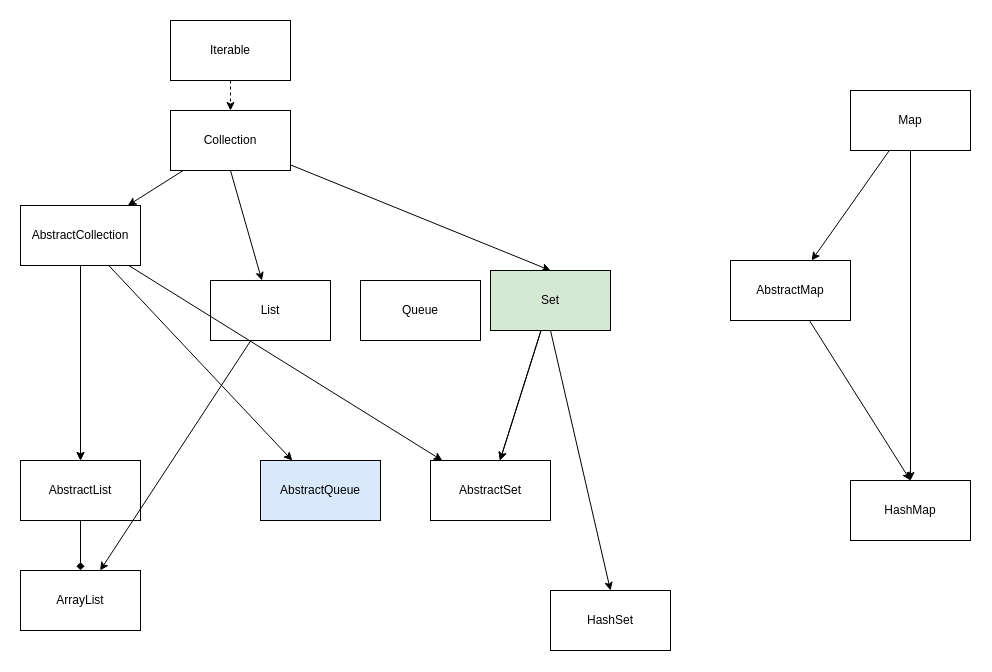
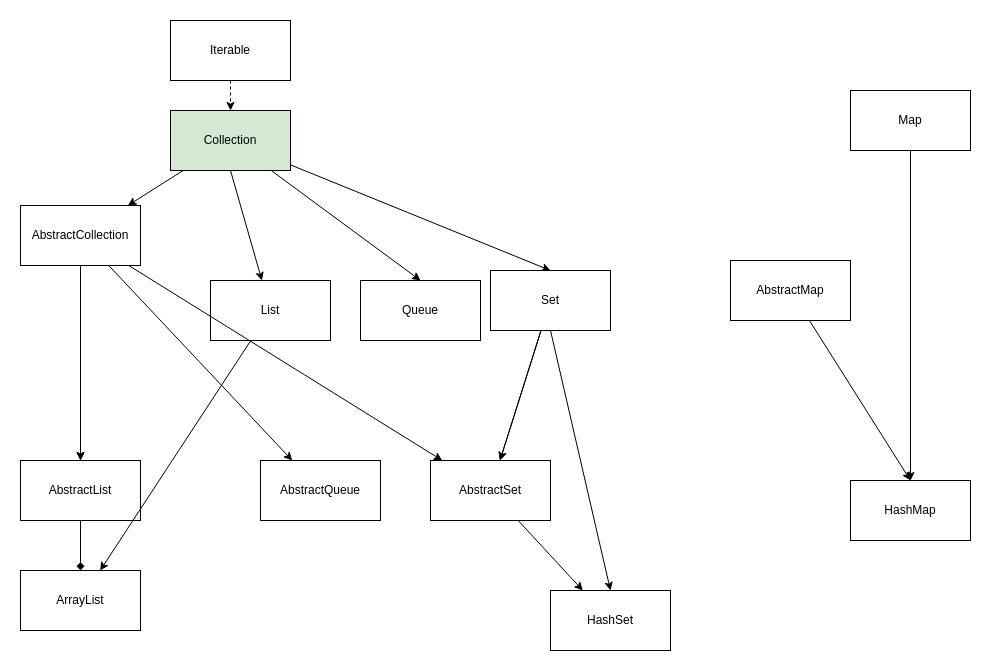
(231, 141) -> (231, 141)
(852, 203) -> none
none -> (343, 223)
(551, 301) -> (551, 301)
(321, 491) -> (321, 491)
none -> (548, 553)
